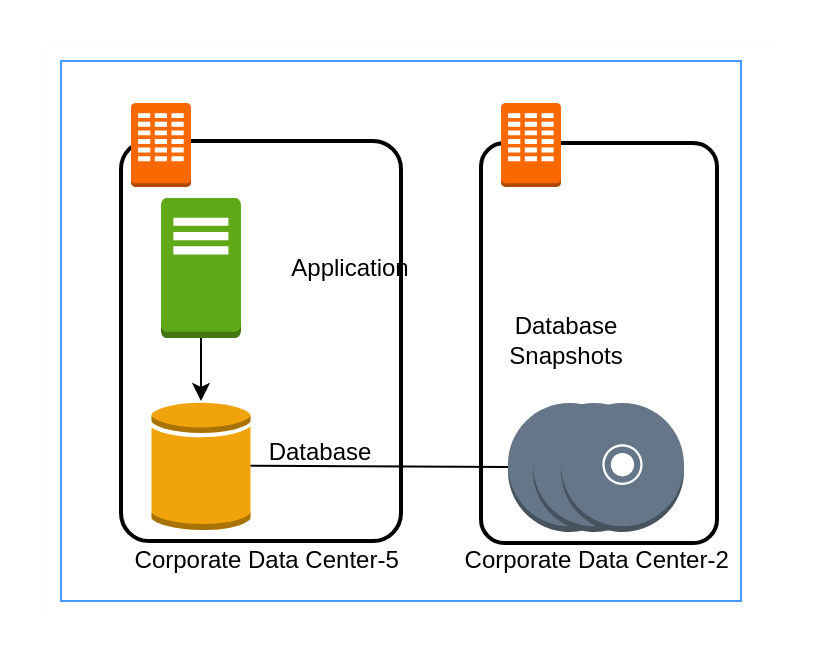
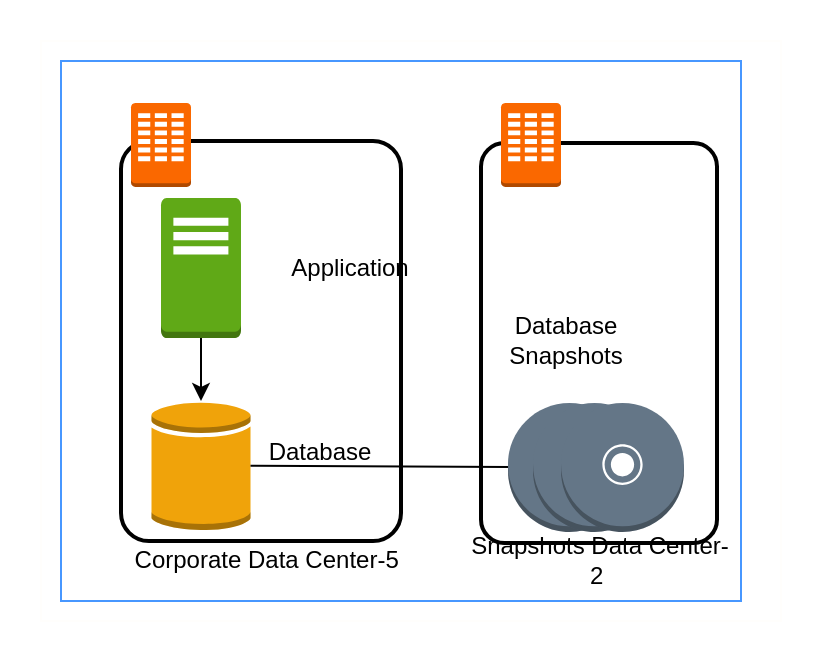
(601, 561) -> (601, 561)
